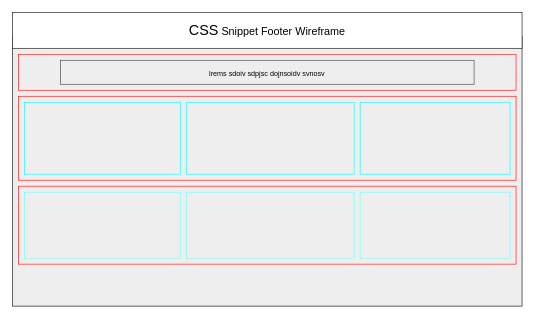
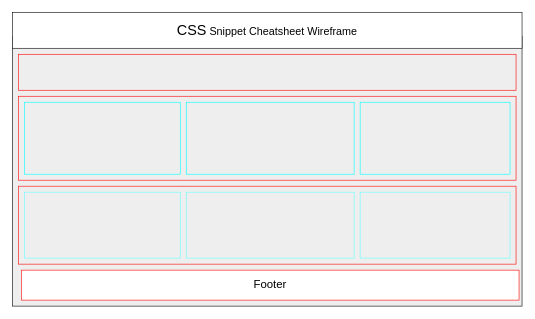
(267, 30) -> (267, 30)
(267, 72) -> none
none -> (270, 285)
